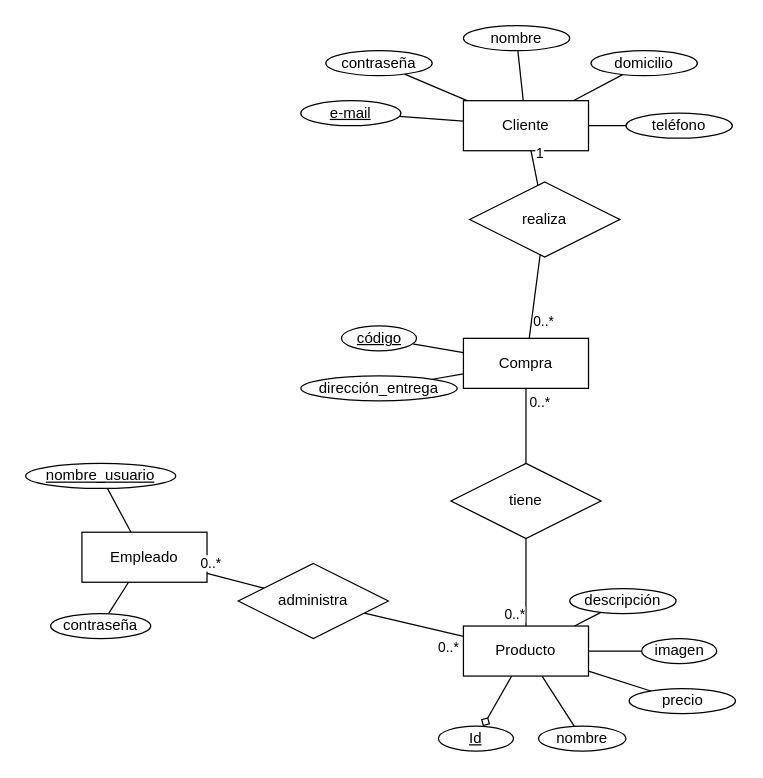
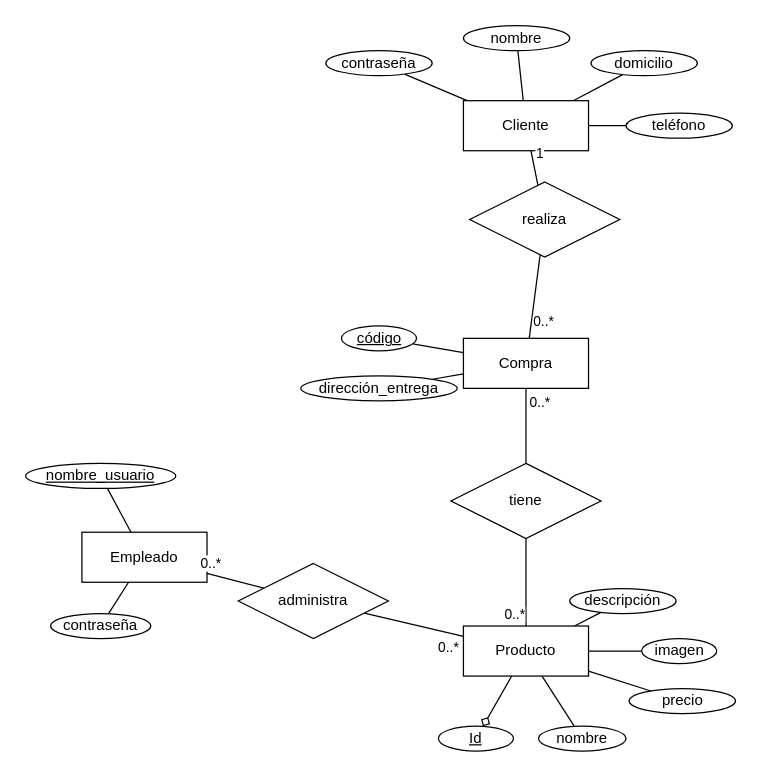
(351, 113) -> none
(431, 119) -> none
